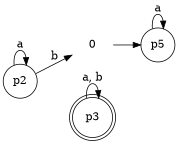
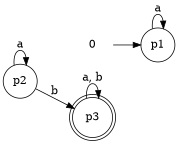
(158, 45) -> (158, 45)
(51, 66) -> (52, 97)
